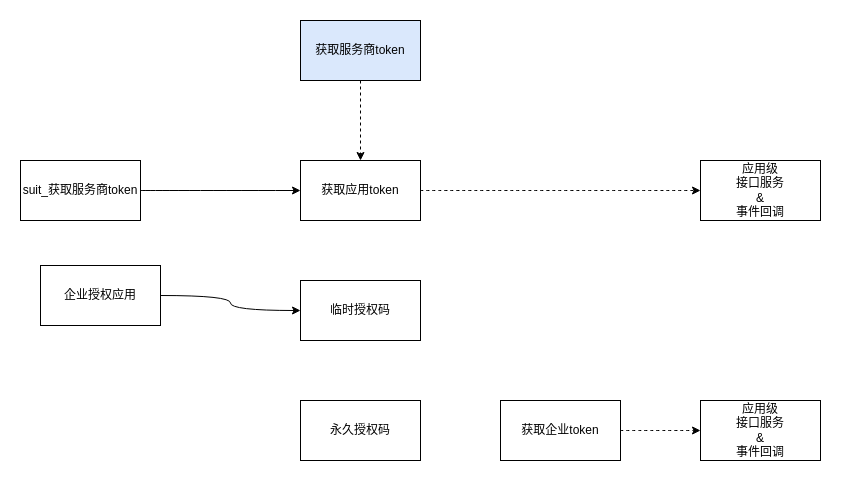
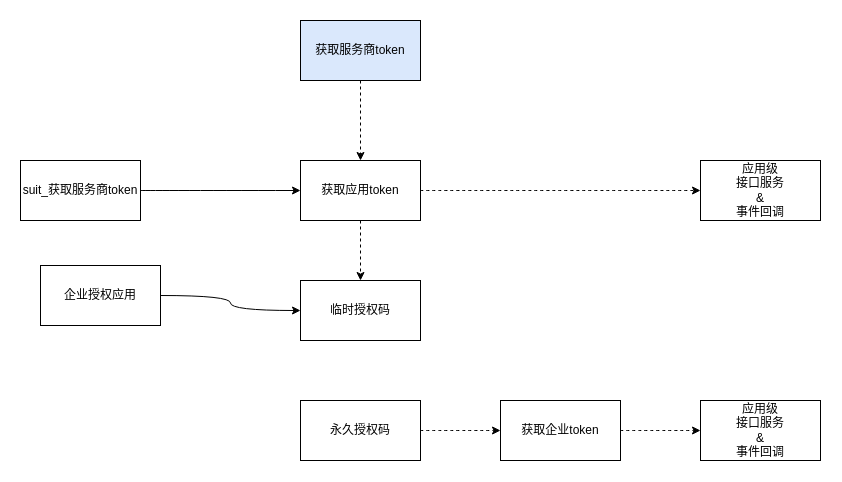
none -> (361, 247)
none -> (458, 431)
